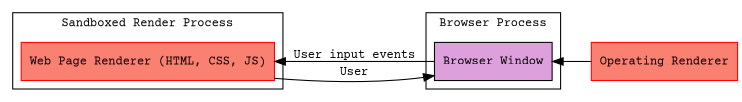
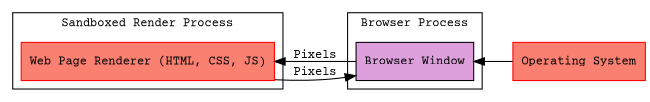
(354, 55) -> (315, 55)
(664, 61) -> (579, 61)
(354, 72) -> (315, 72)
